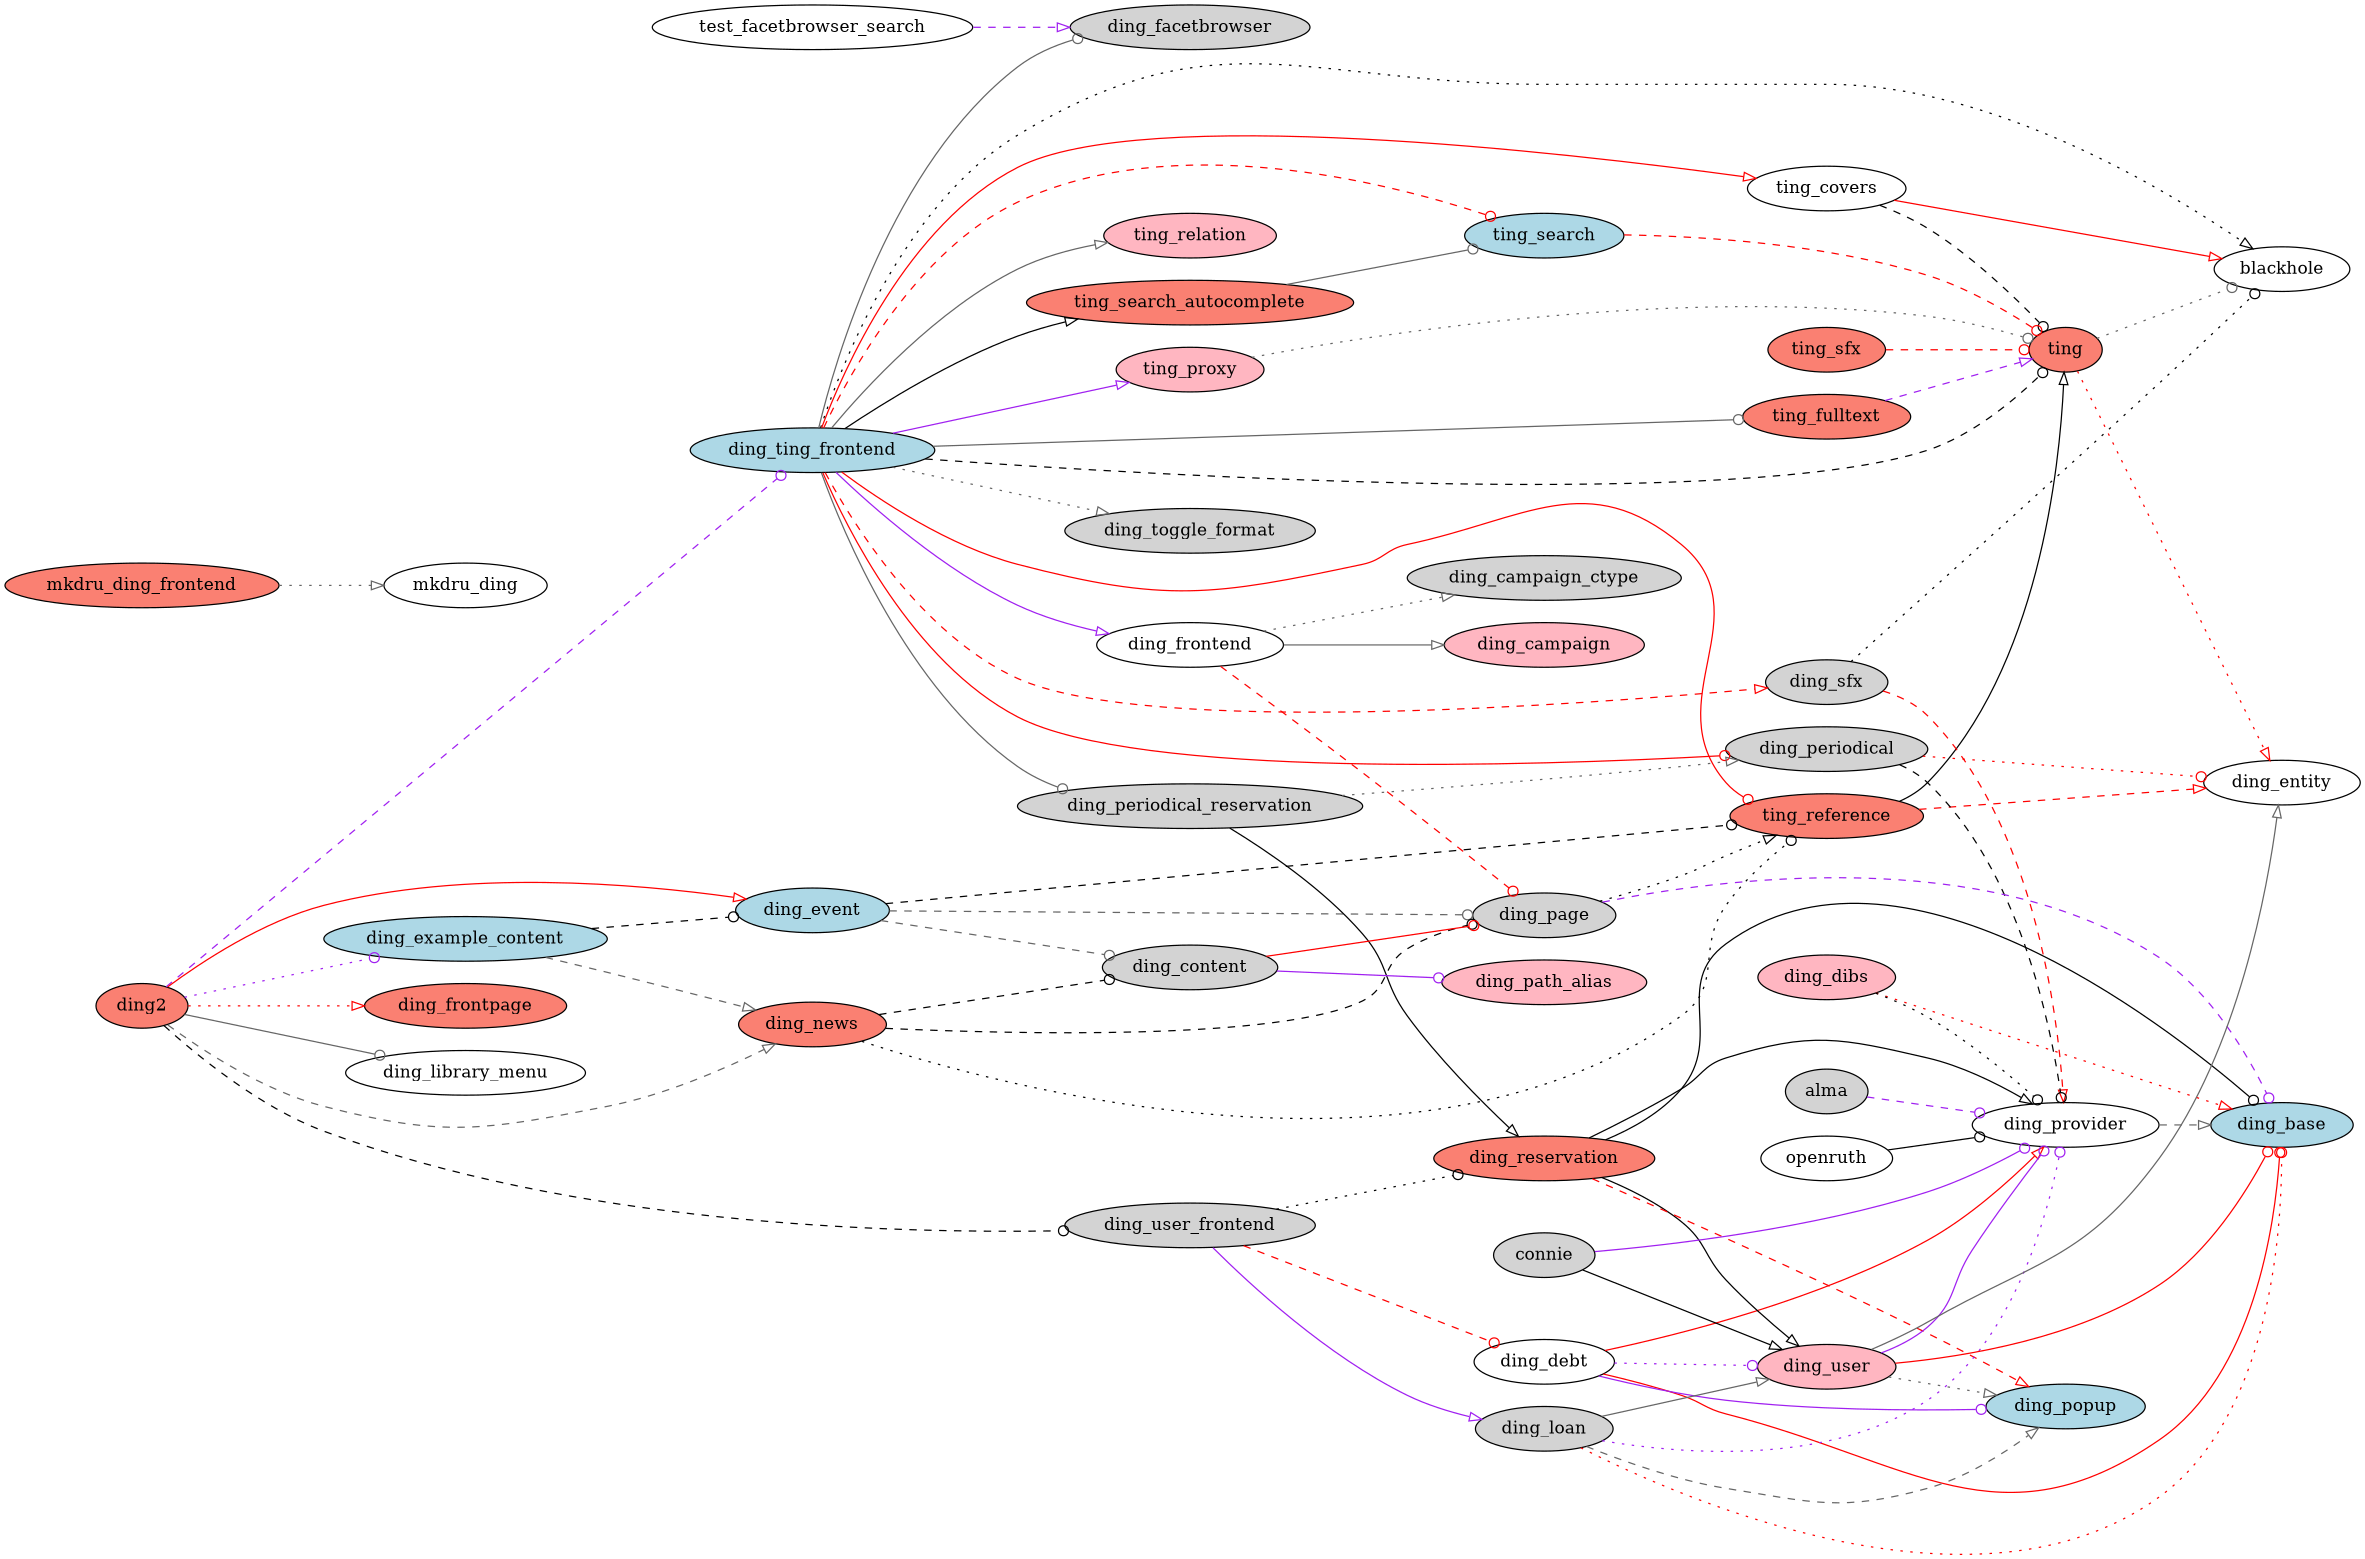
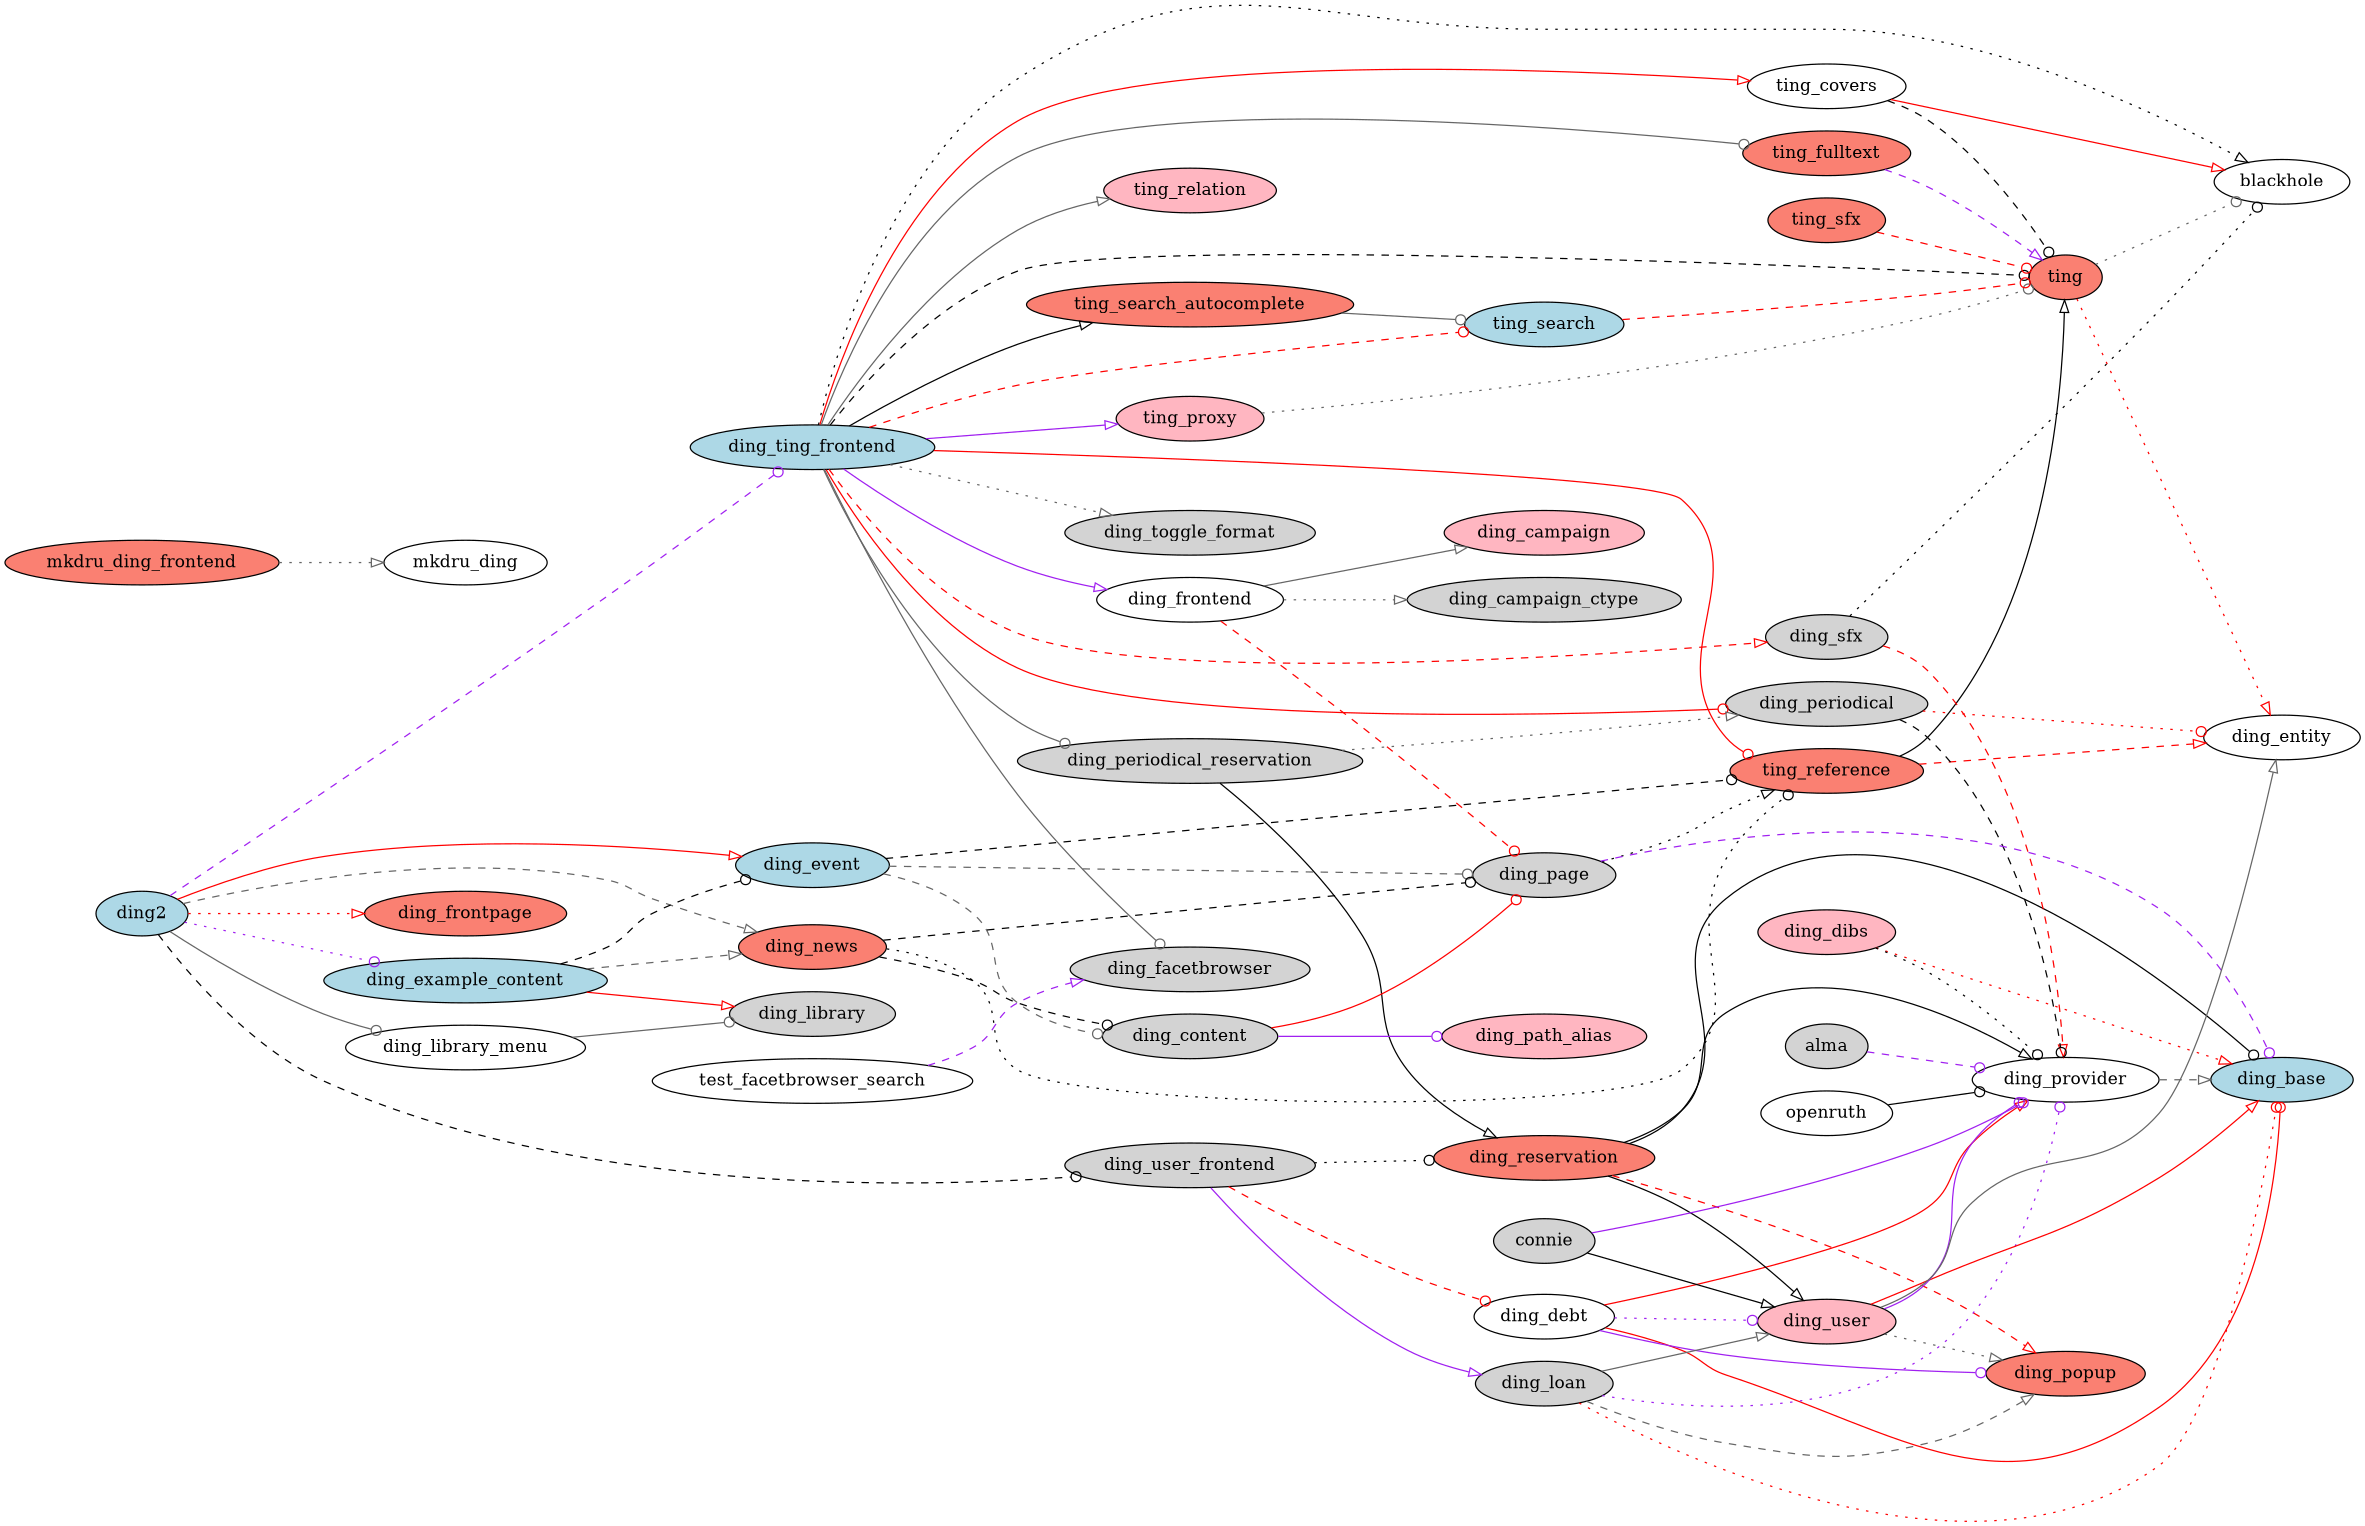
(142, 1006) -> (142, 914)
none -> (813, 1014)
(2111, 1311) -> (2070, 1225)
(2066, 1406) -> (2066, 1374)
